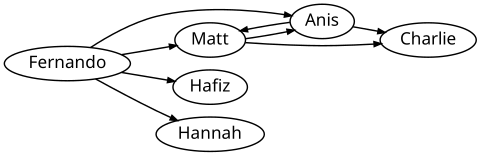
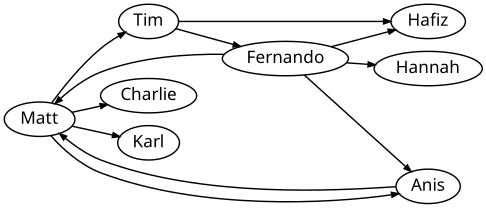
none -> (149, 21)
(366, 29) -> none
none -> (149, 143)
